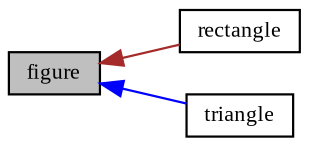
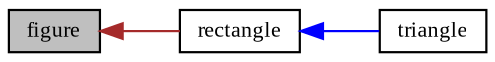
(154, 96) -> (351, 31)
